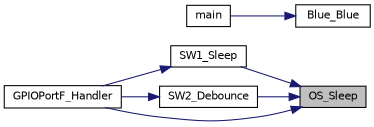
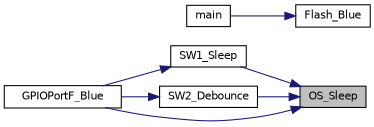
(333, 16) -> (333, 16)
(63, 97) -> (63, 97)
